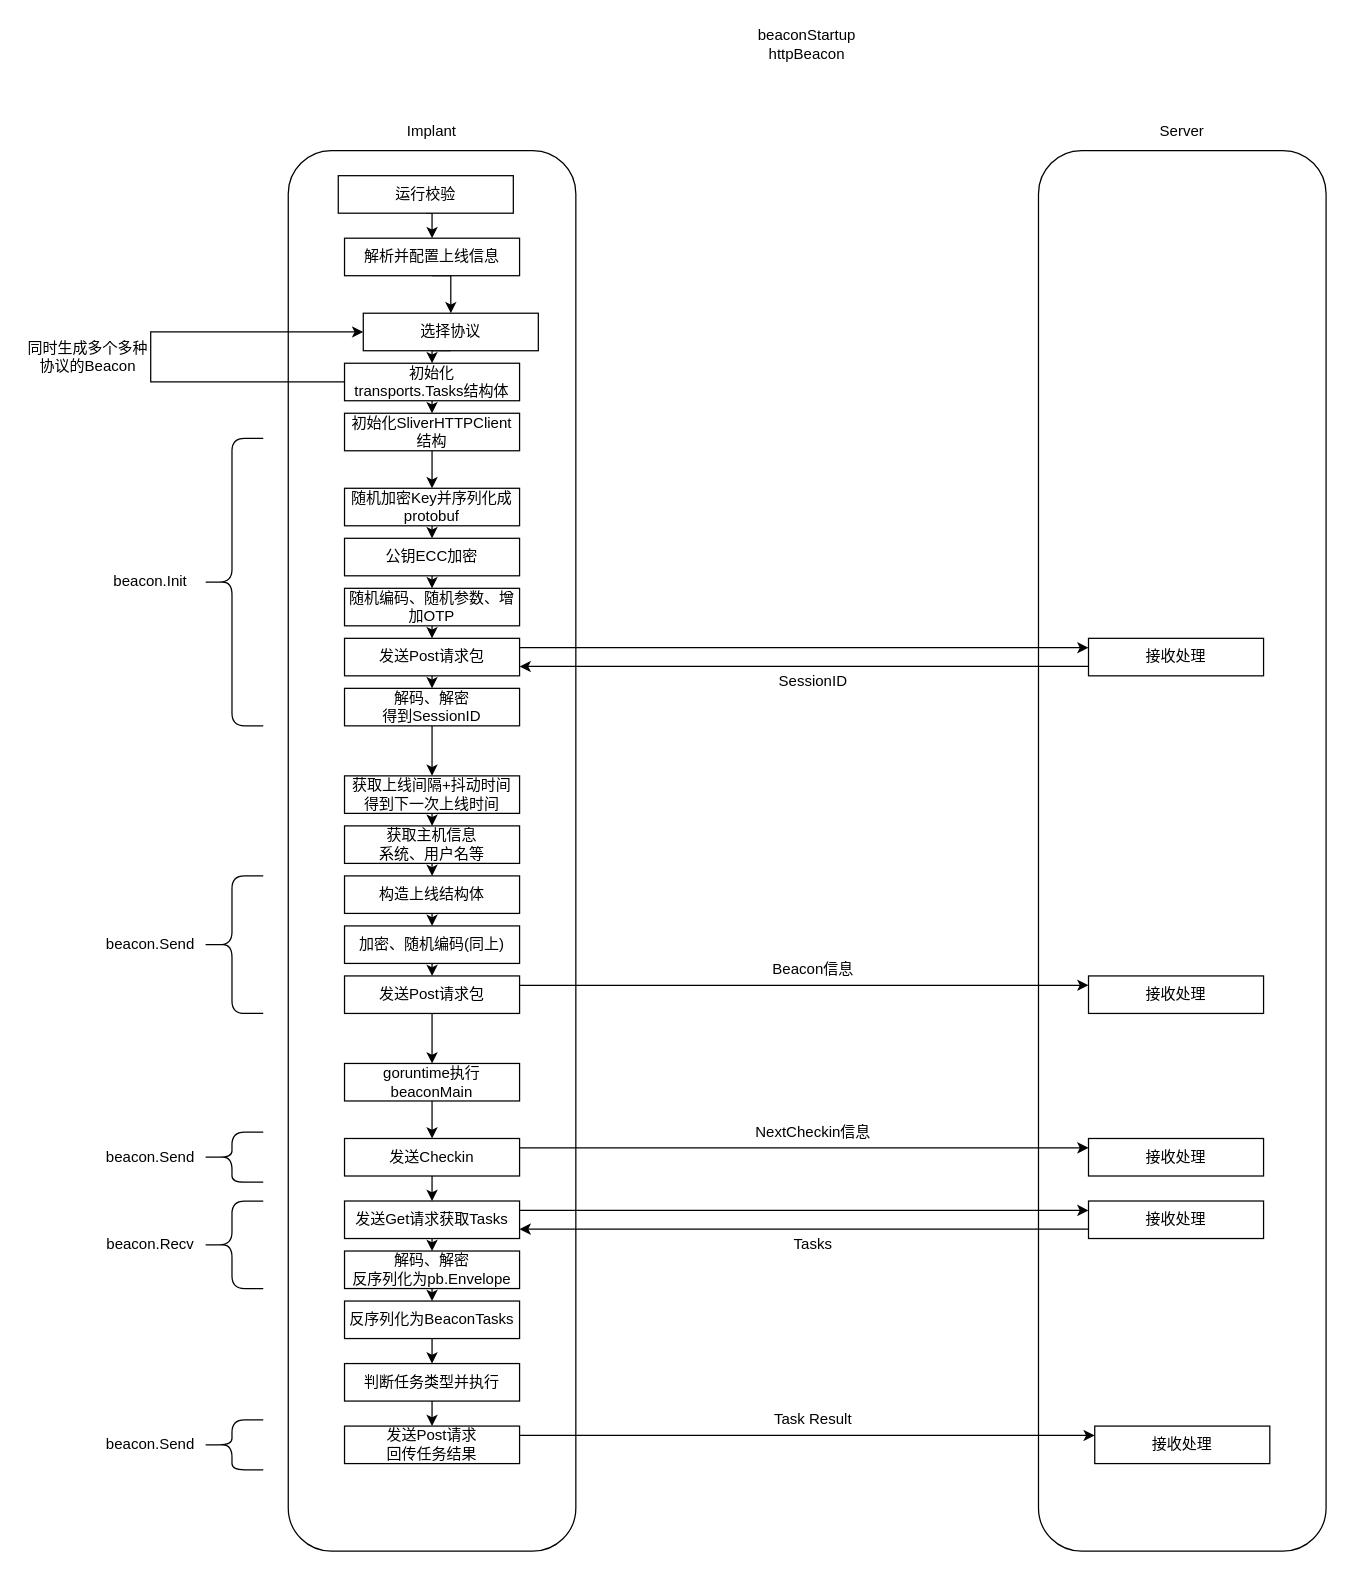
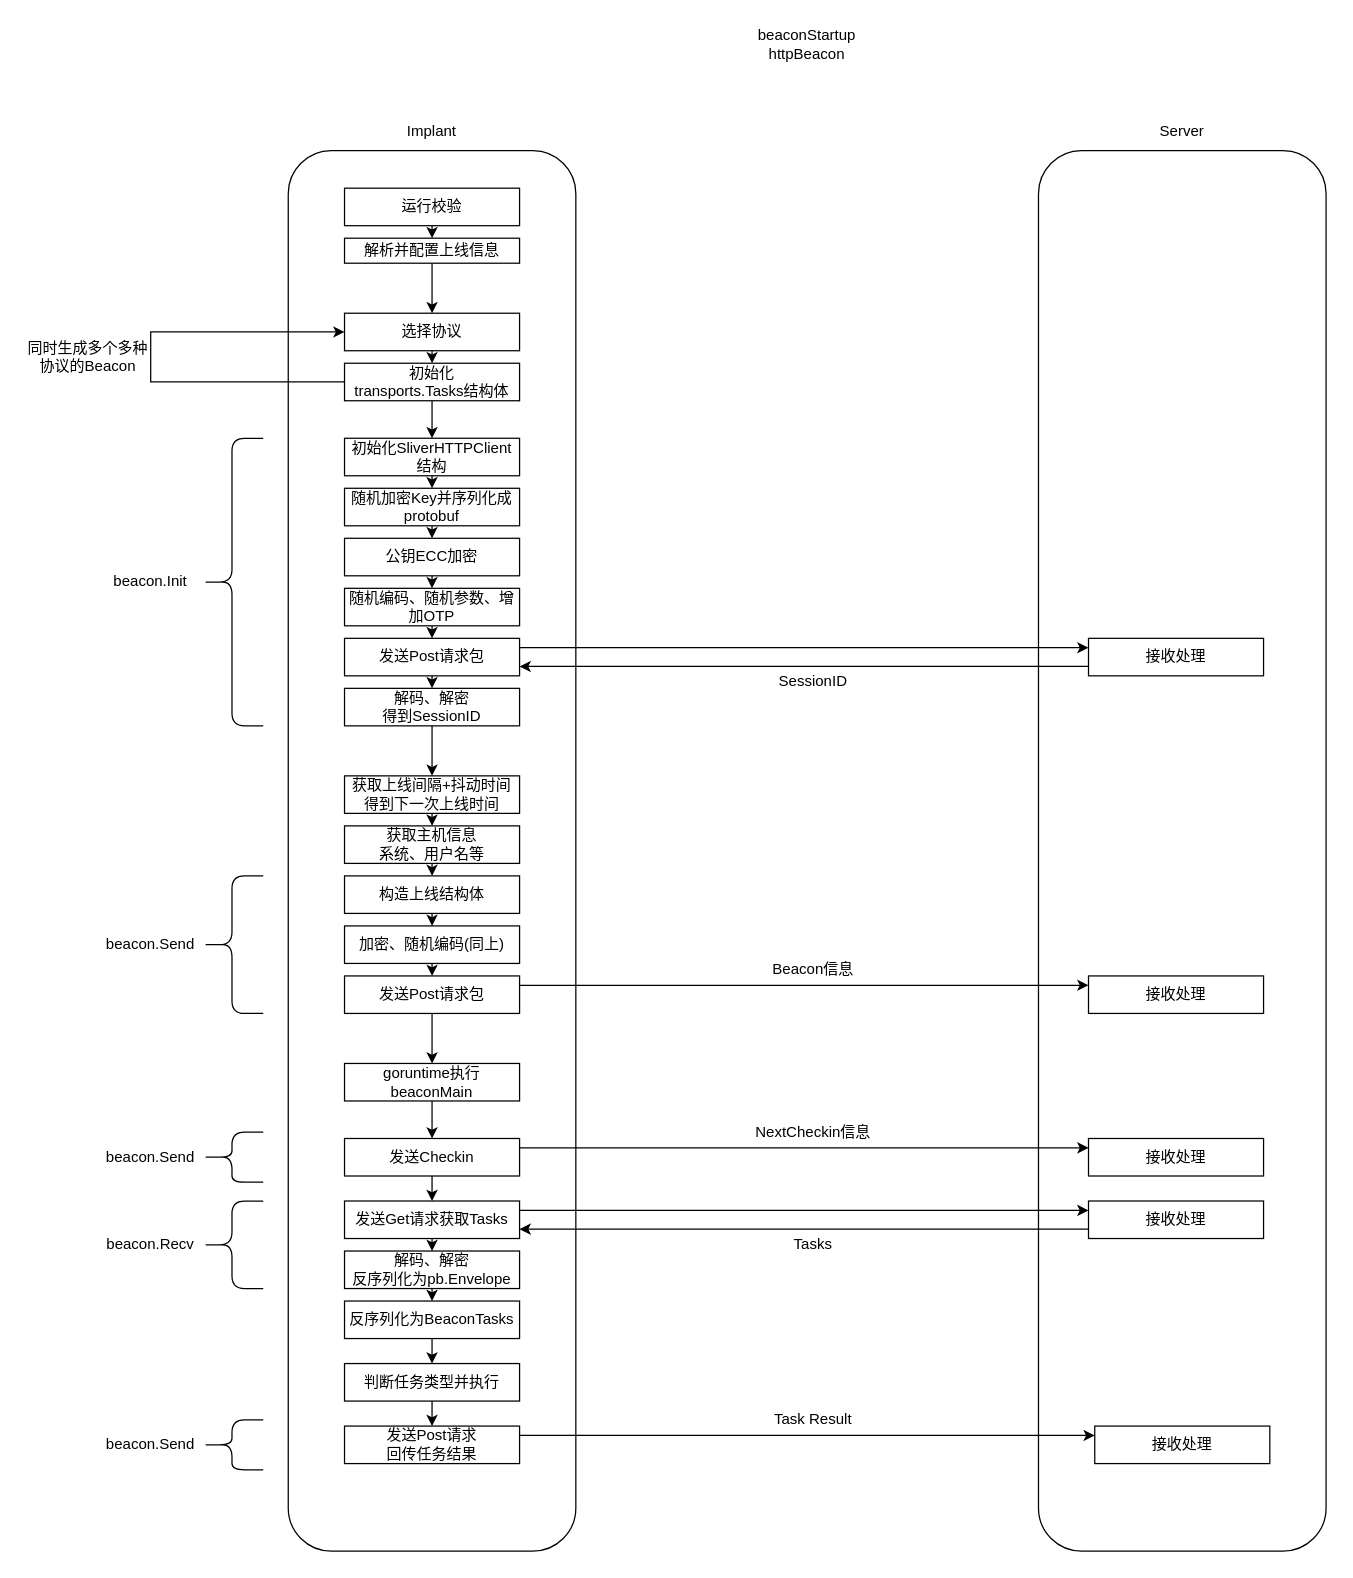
(426, 194) -> (432, 207)
(432, 257) -> (432, 251)
(451, 332) -> (432, 332)
(432, 432) -> (432, 457)
